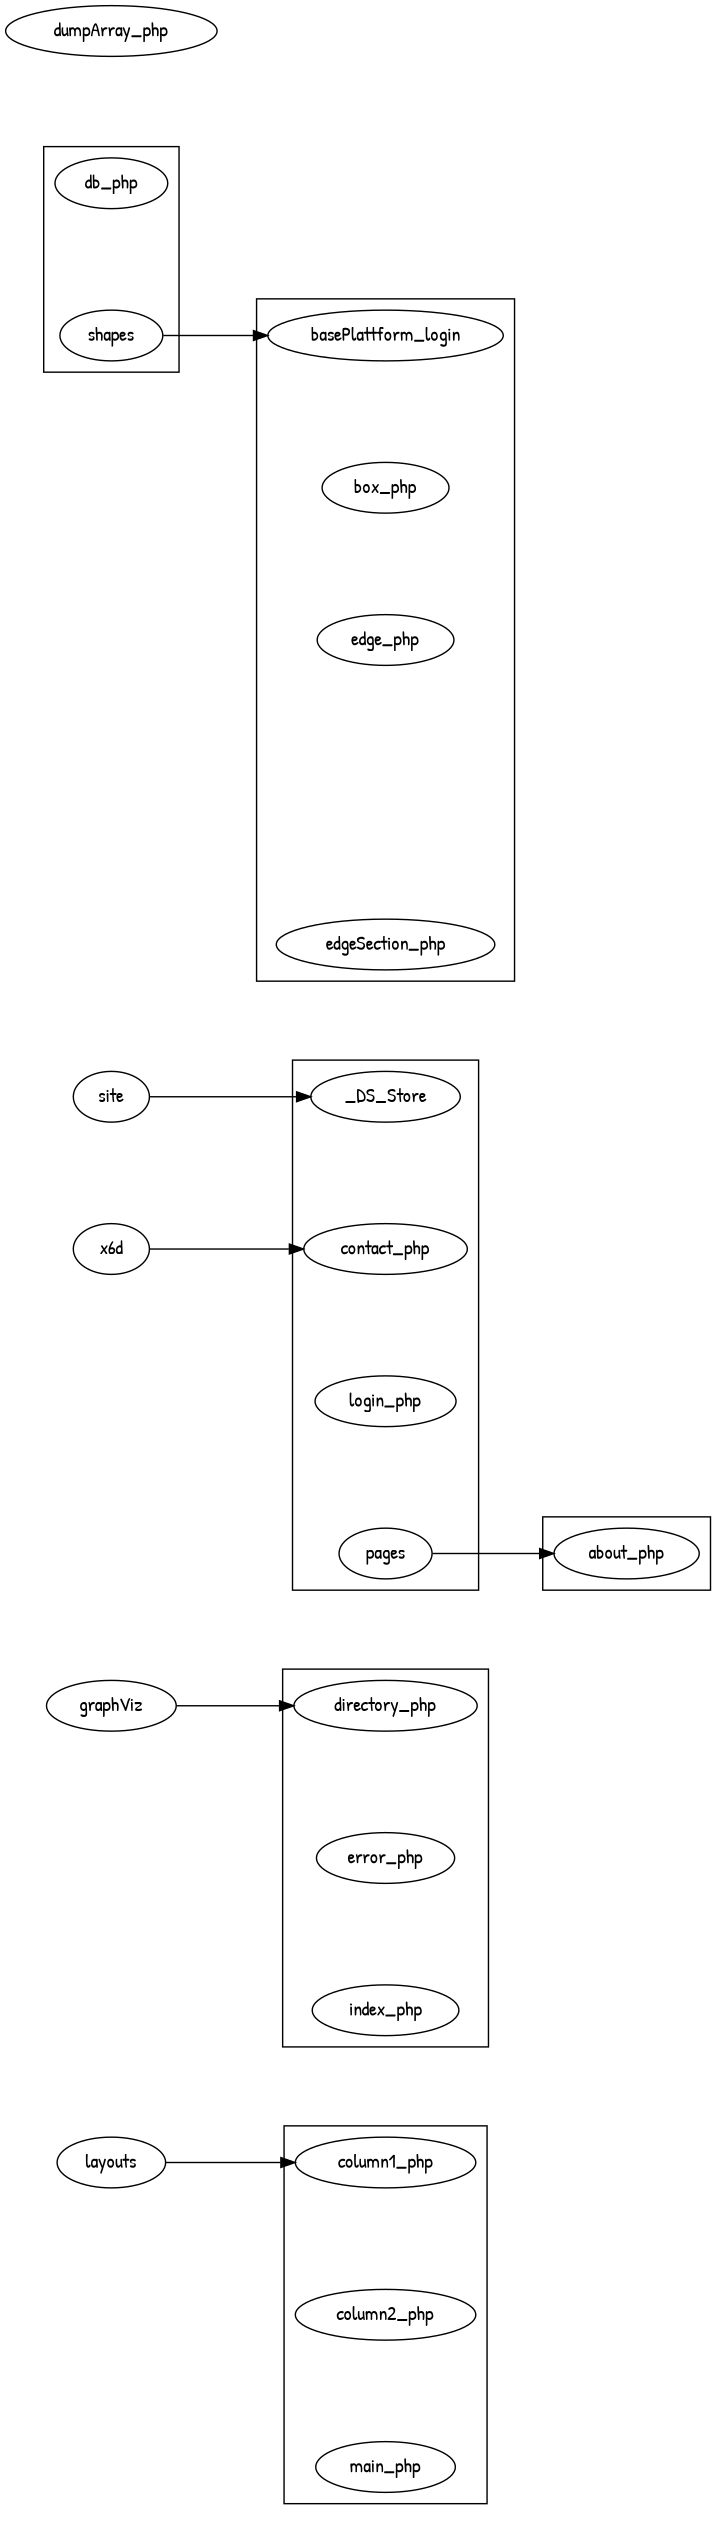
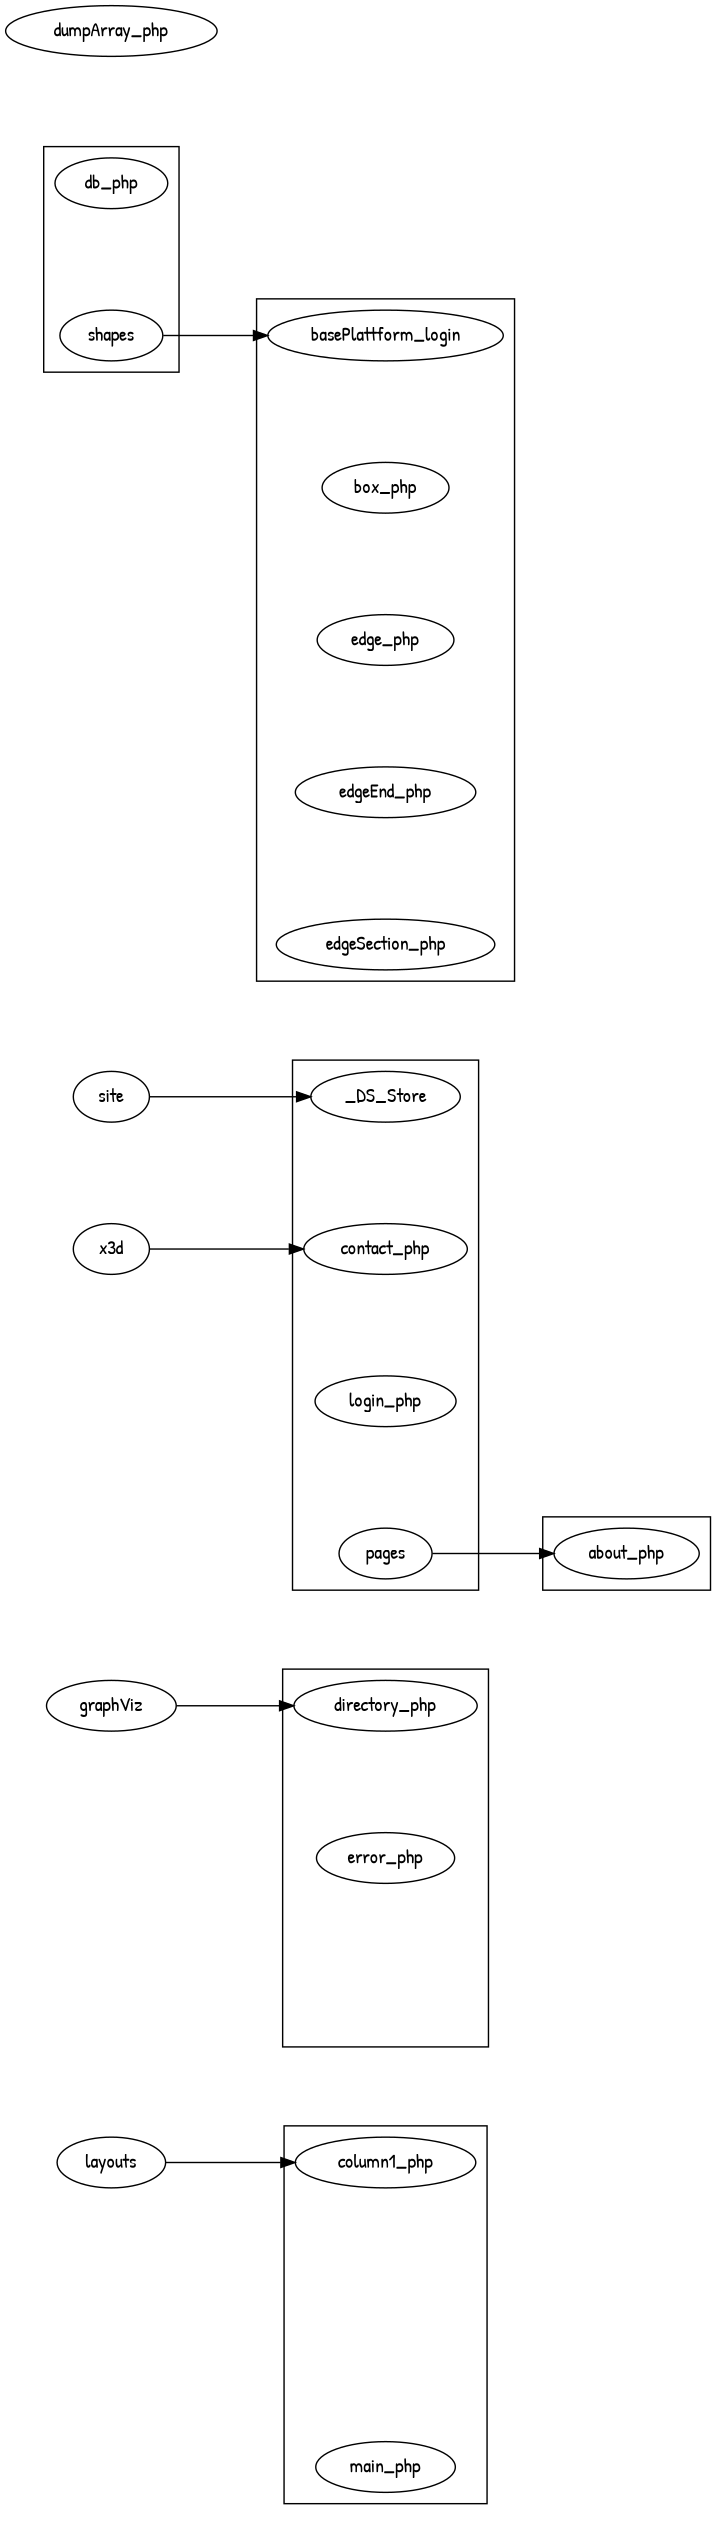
none -> (386, 792)
(111, 1249) -> (111, 1249)
(386, 2010) -> none
(386, 2315) -> none
